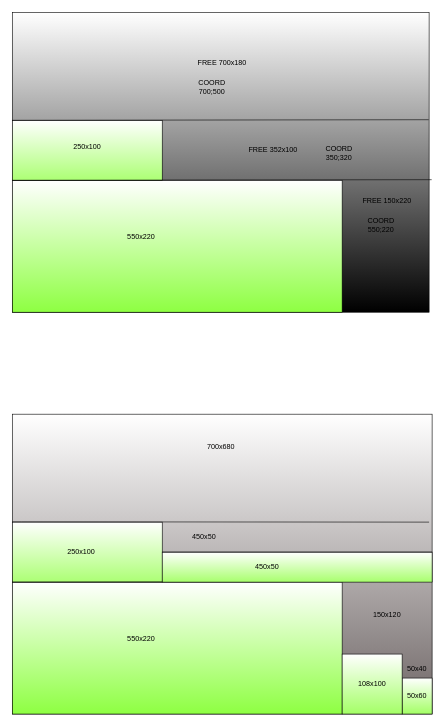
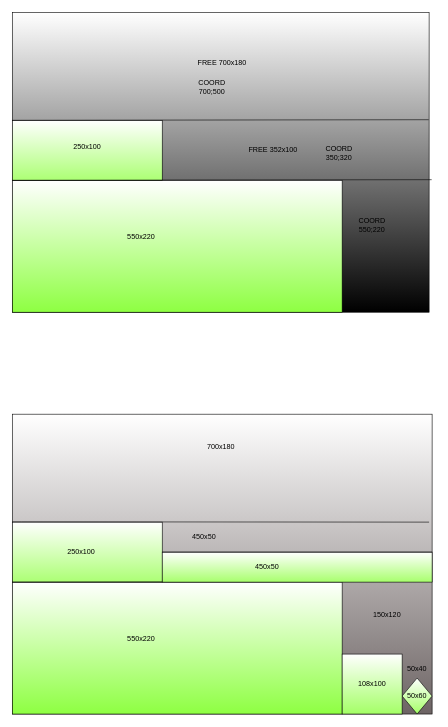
(387, 201) -> none
(381, 225) -> (372, 225)
(221, 447) -> (221, 447)
(417, 696) -> (417, 696)
